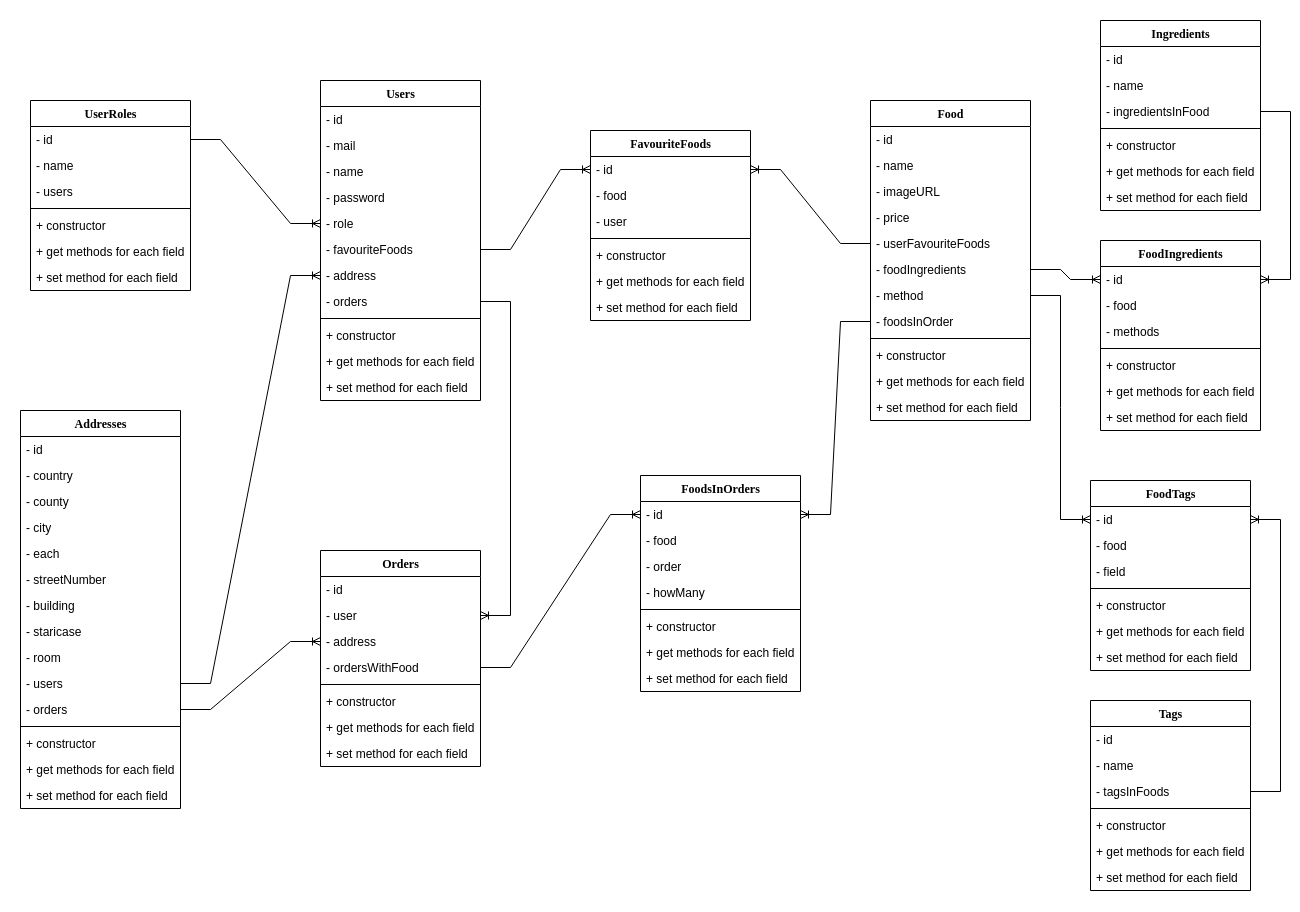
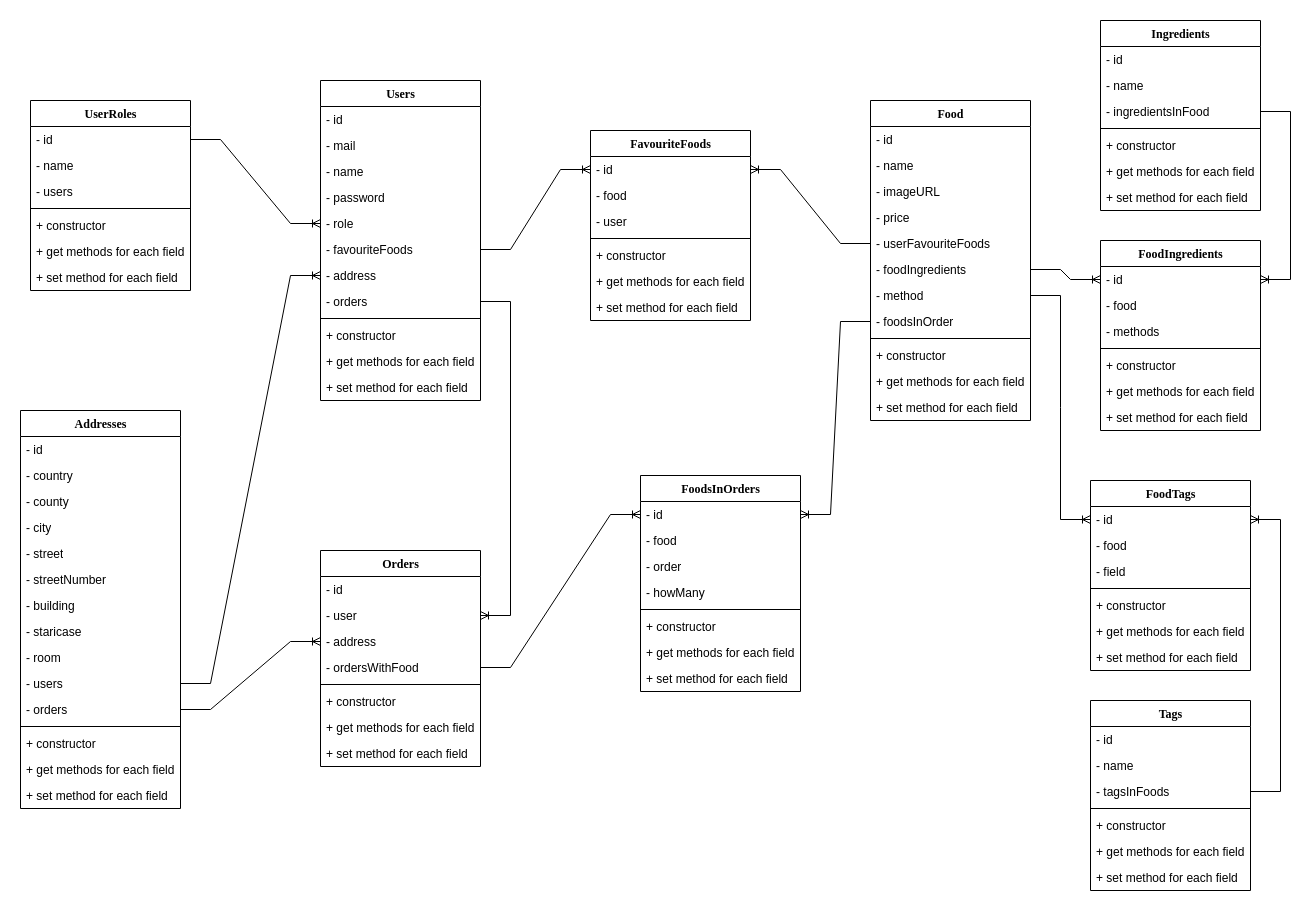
(45, 555) -> (52, 555)
